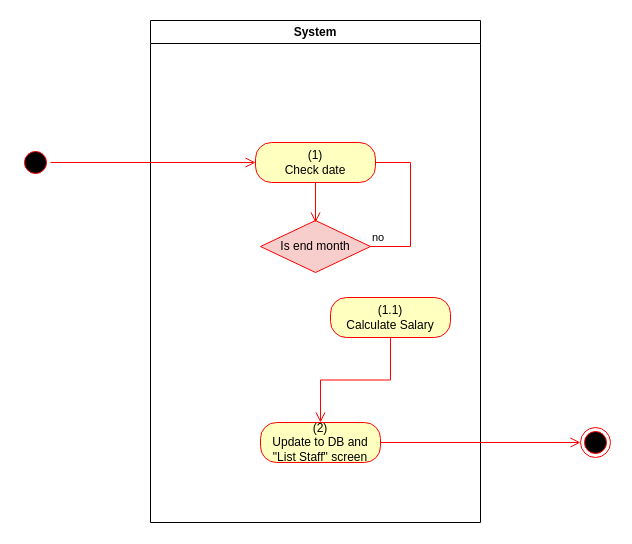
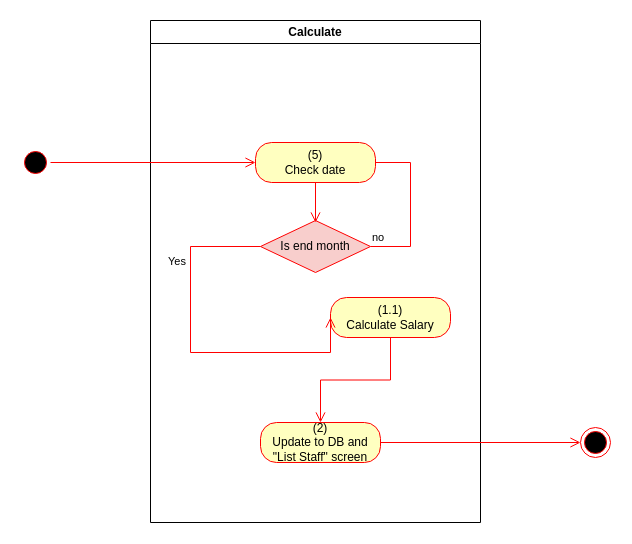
(316, 33) -> (316, 33)
(316, 163) -> (316, 163)
none -> (191, 351)
